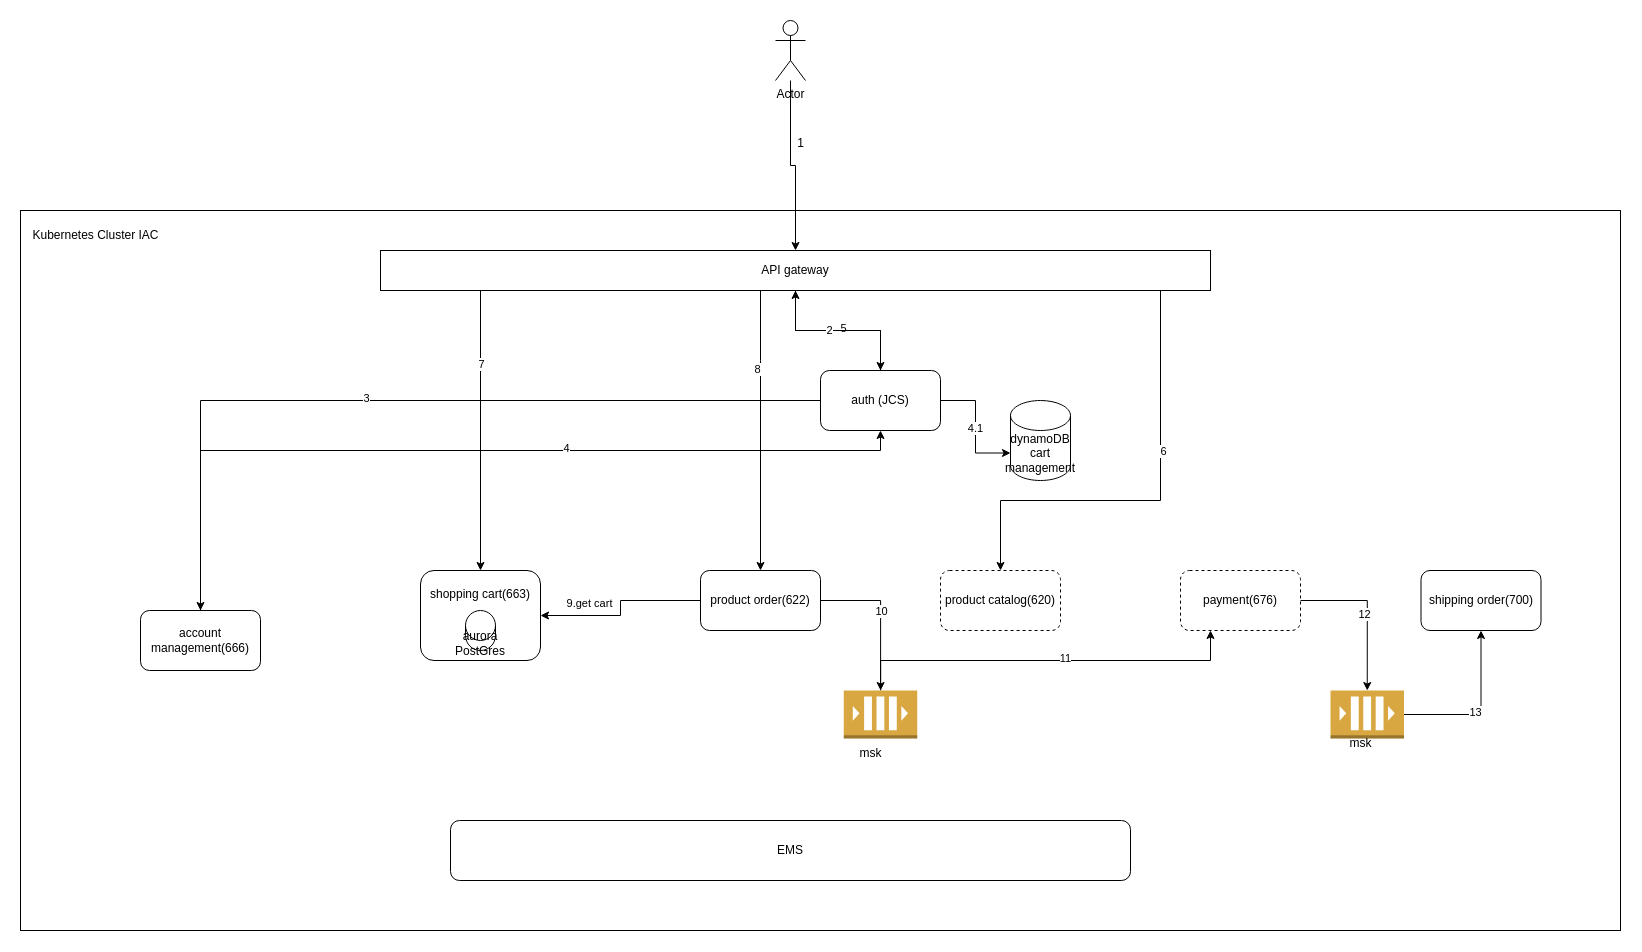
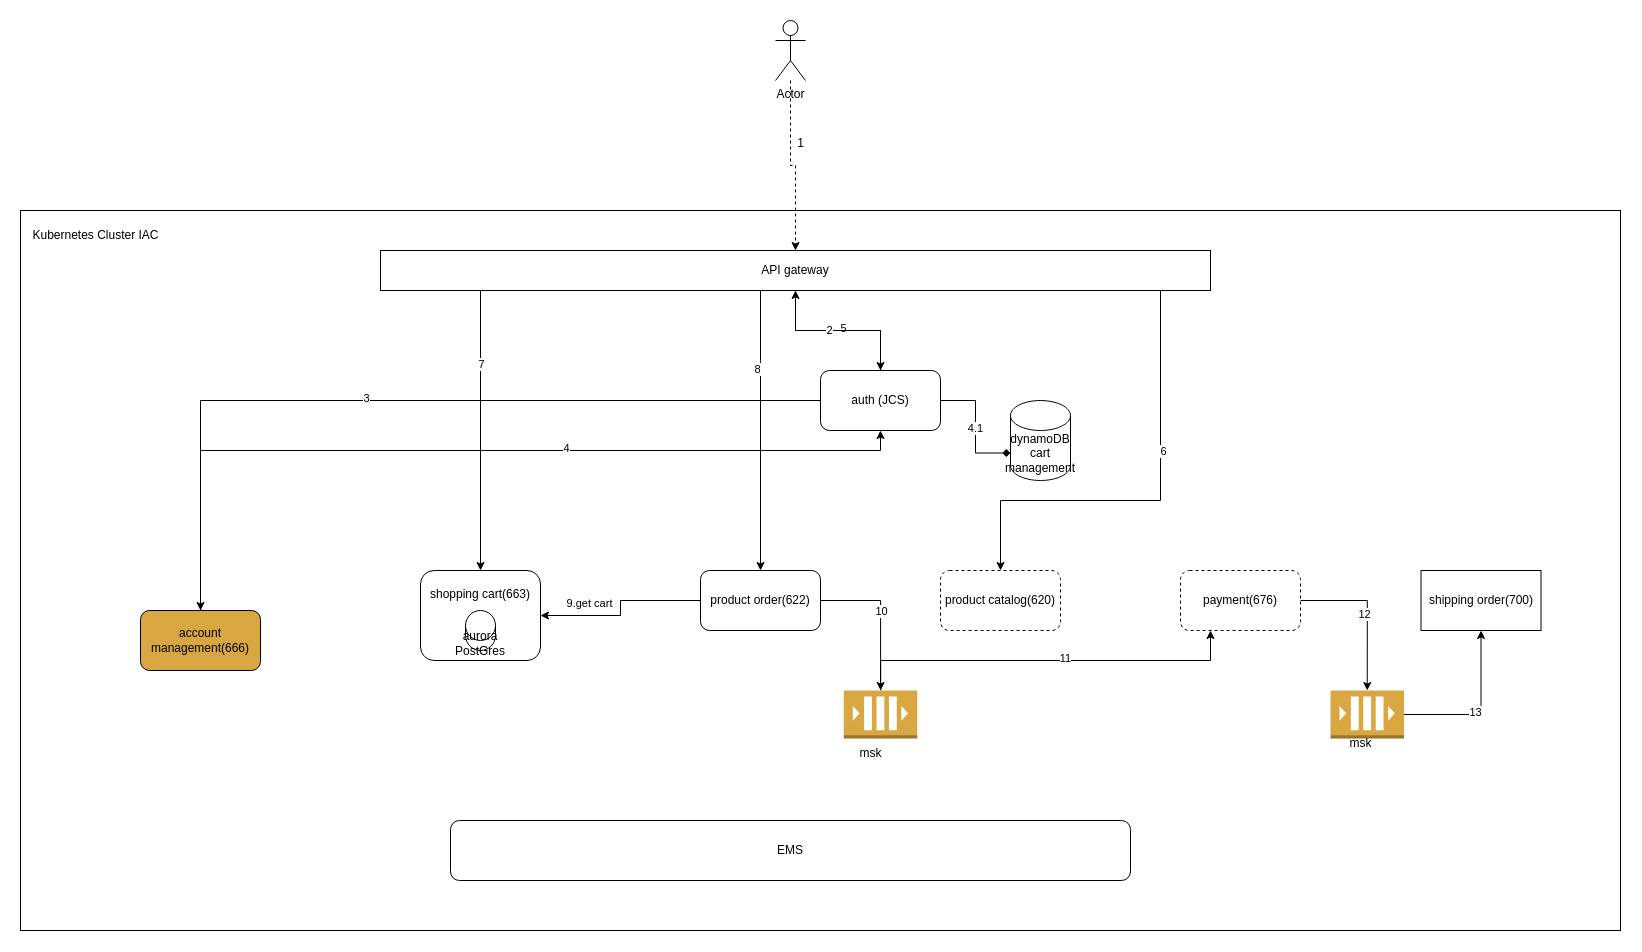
(791, 165) -> (791, 165)
(1002, 453) -> (1001, 453)
(1481, 601) -> (1481, 601)
(201, 641) -> (201, 641)
